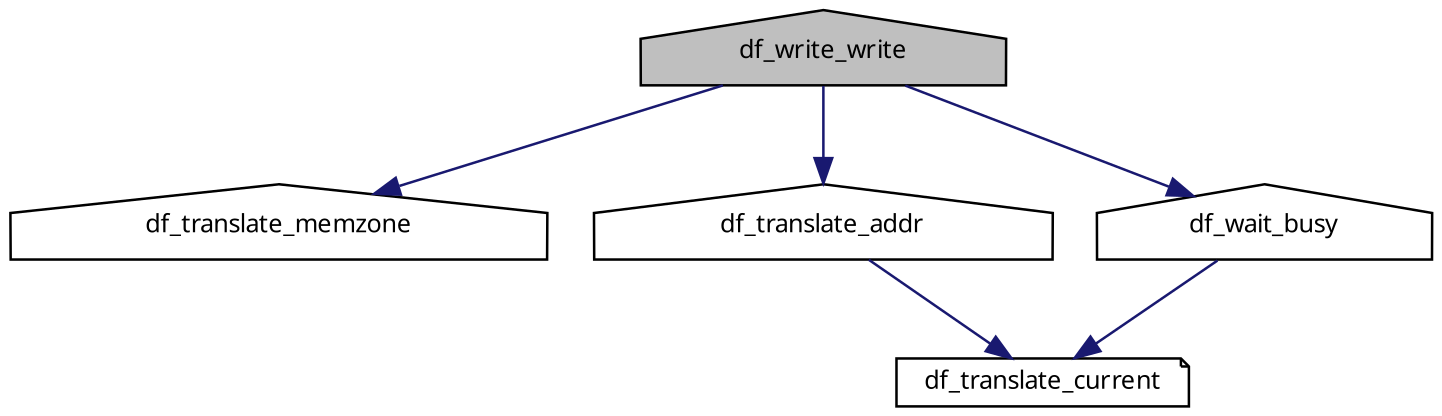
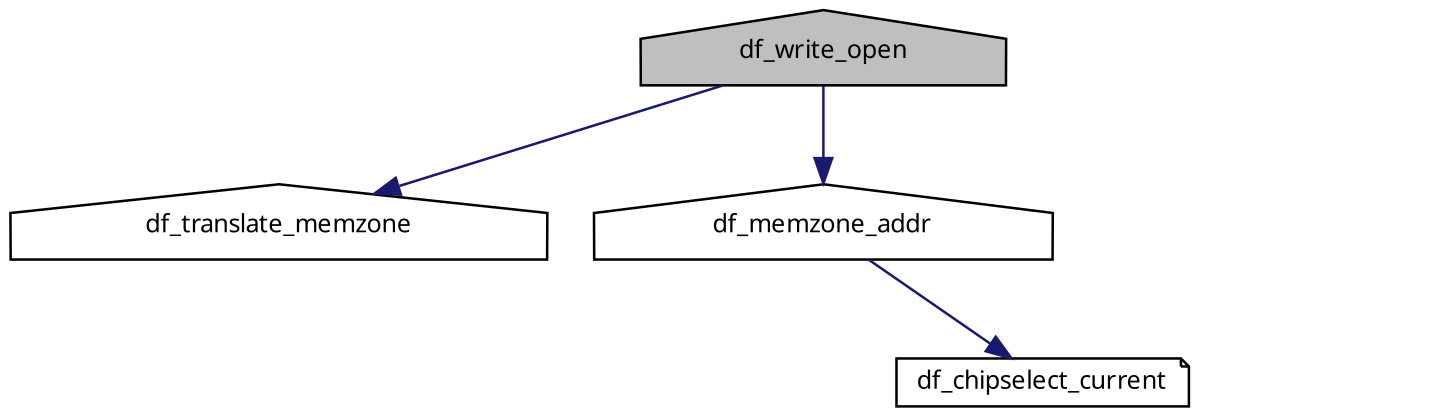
(823, 52) -> (823, 52)
(823, 226) -> (823, 226)
(1265, 226) -> none
(1043, 382) -> (1043, 382)
